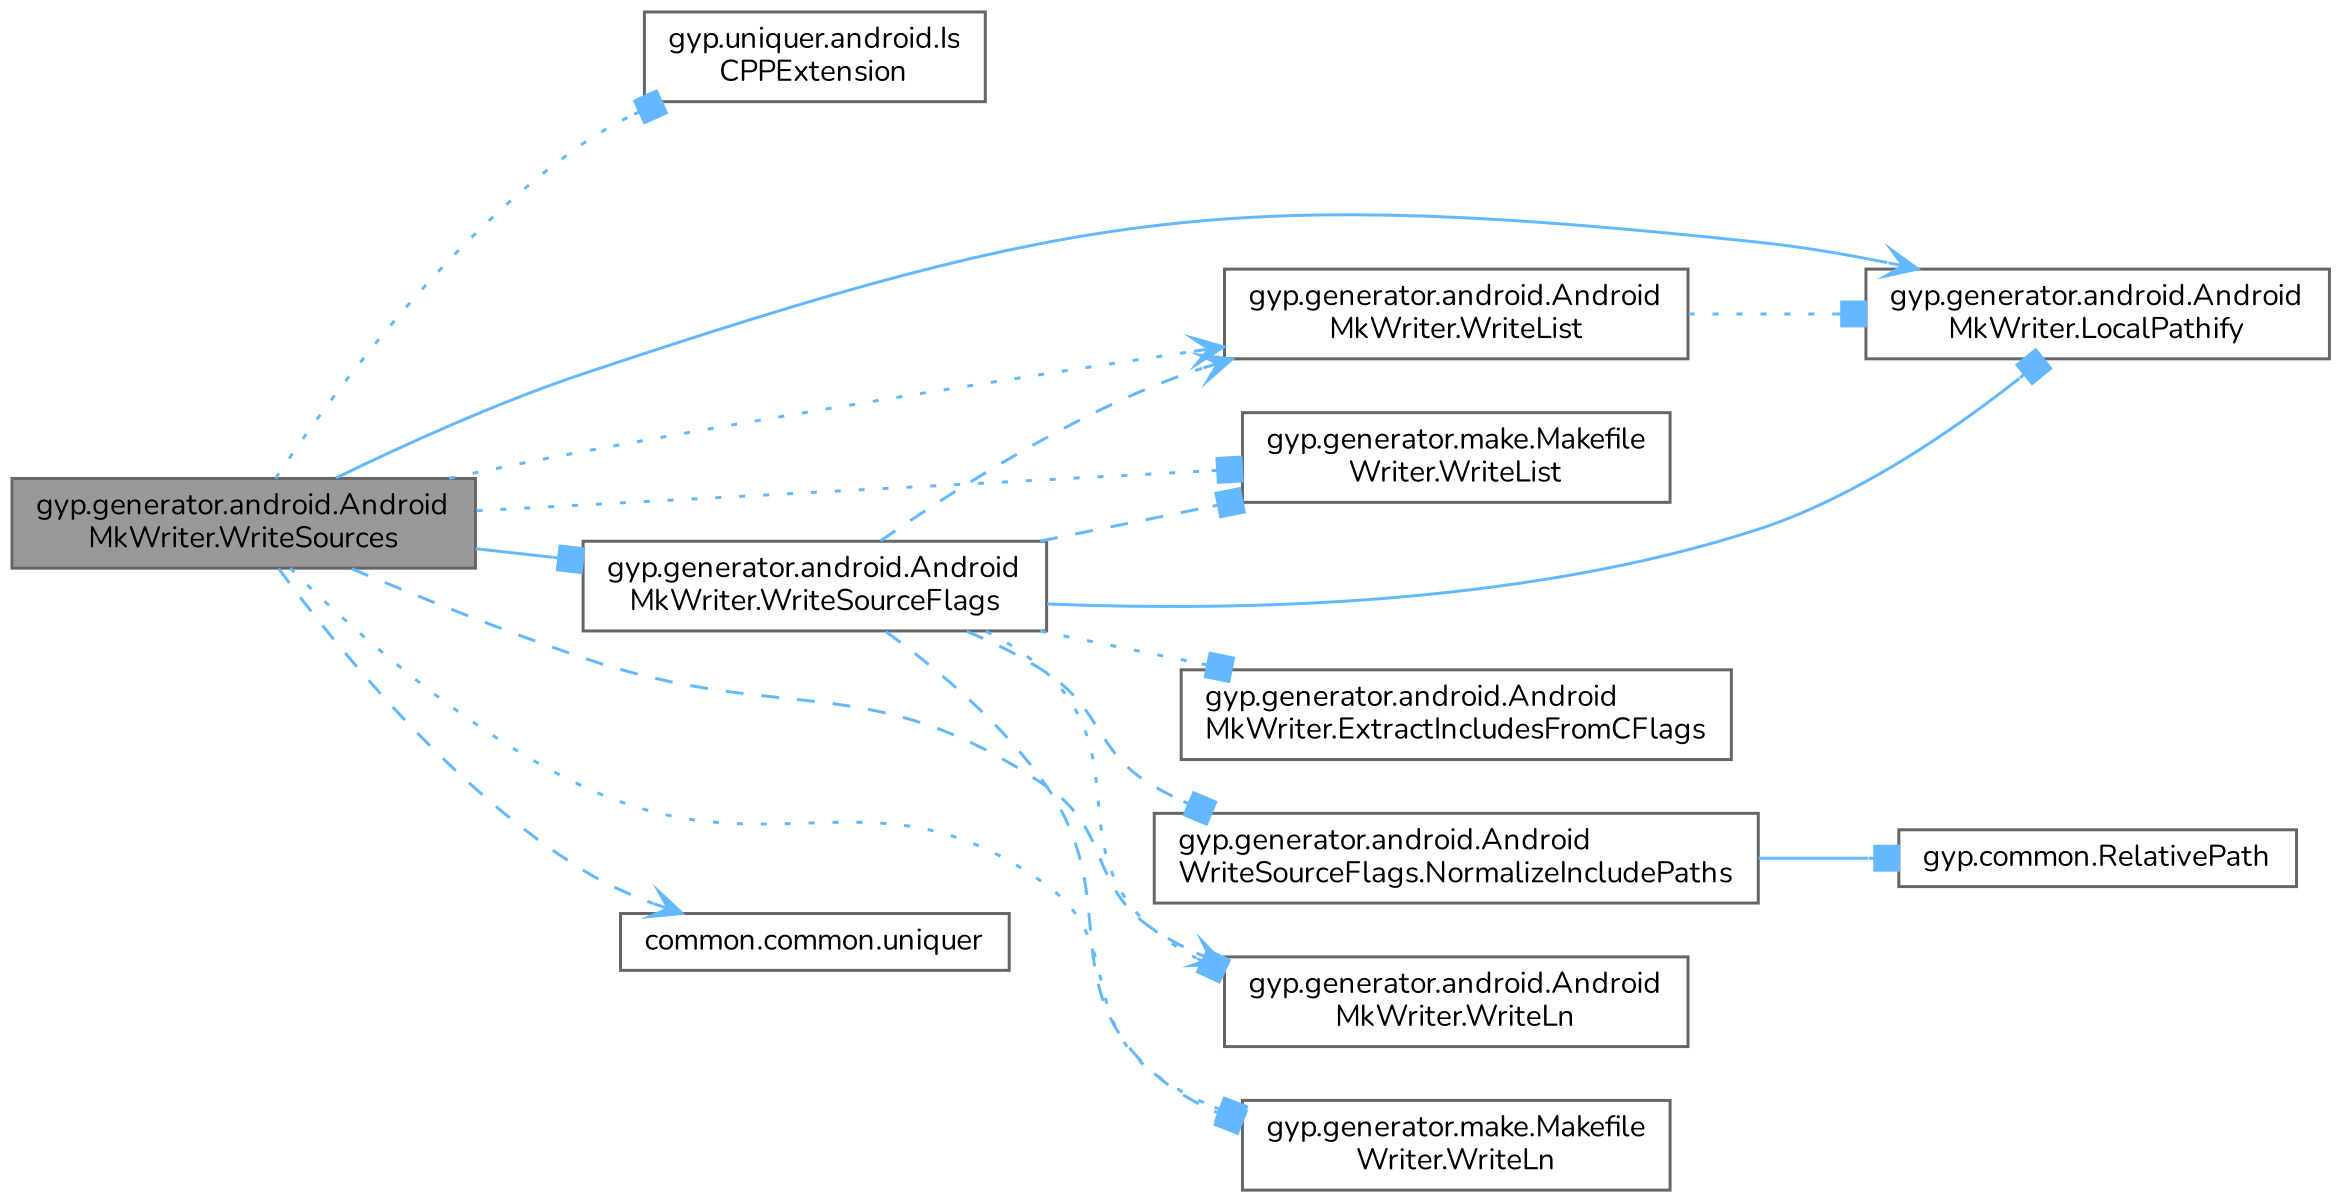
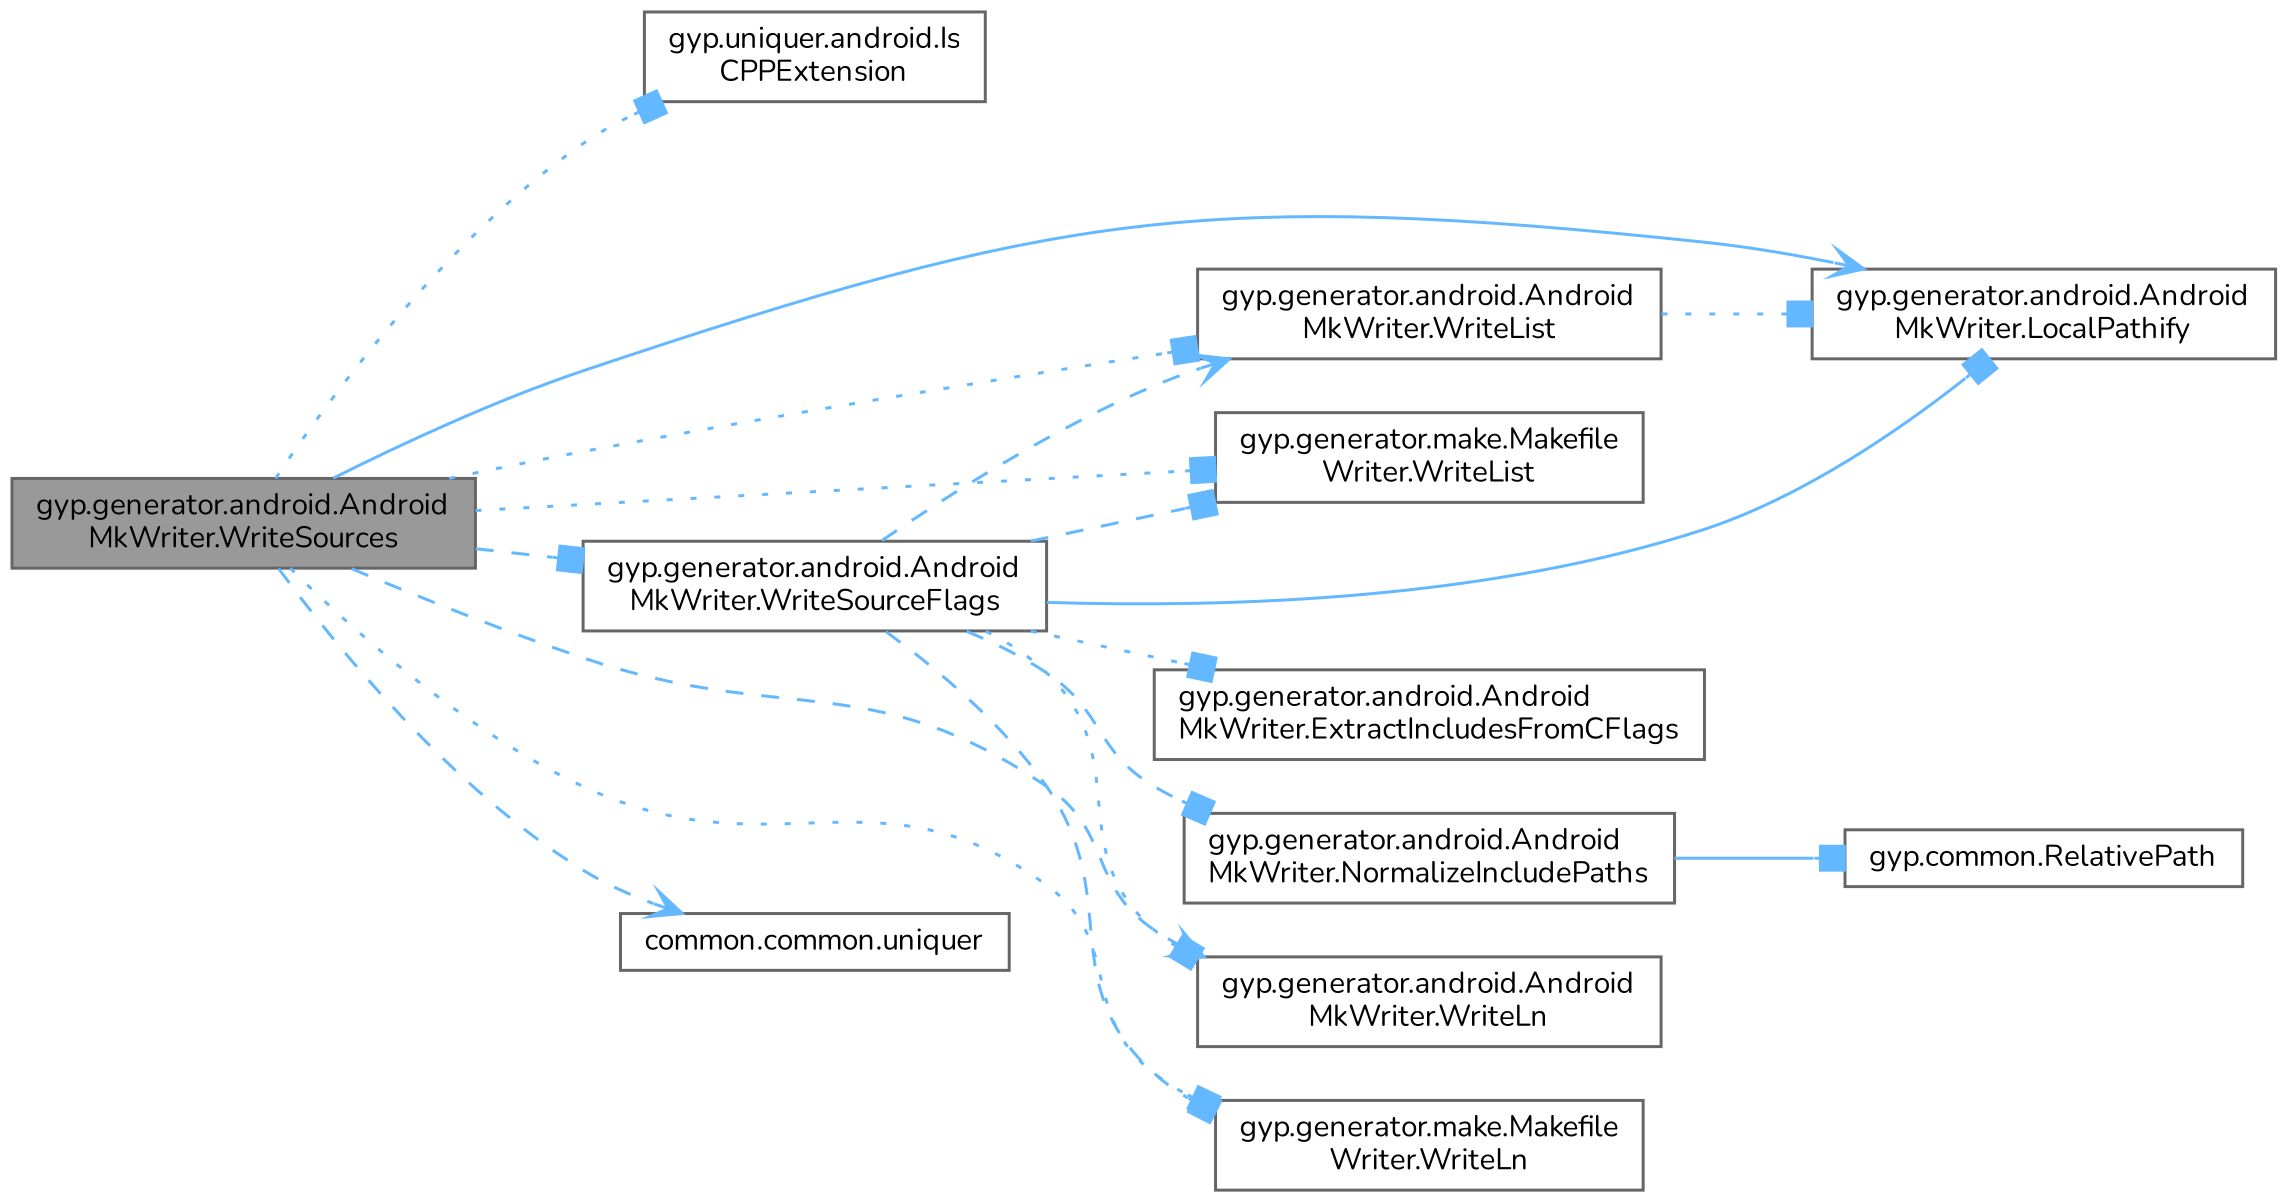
(820, 410) -> (807, 411)
(514, 553) -> (514, 553)
(1456, 858) -> (1429, 858)
